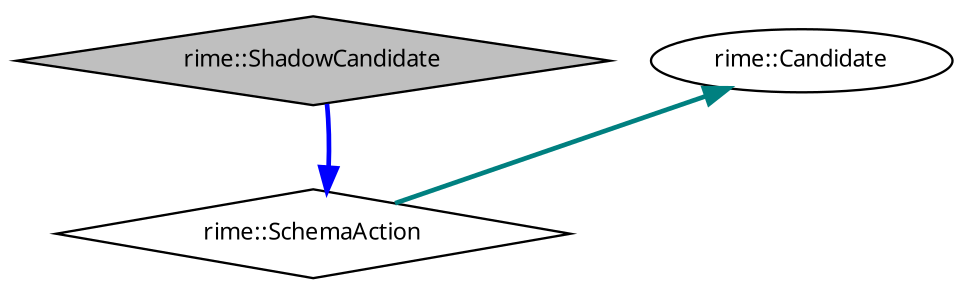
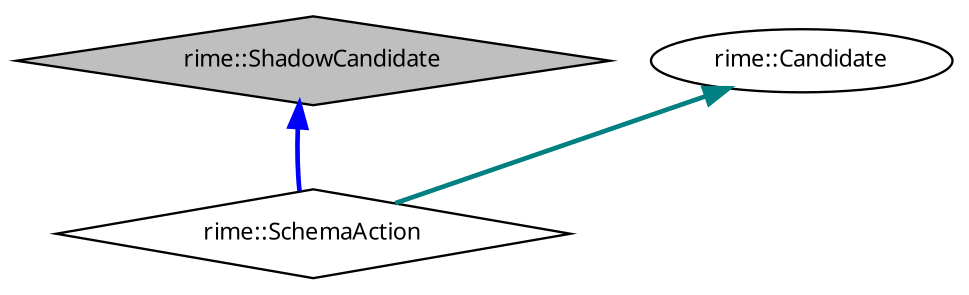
(329, 136) -> (298, 159)
